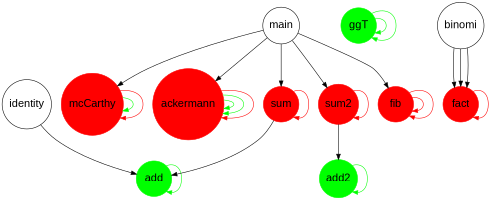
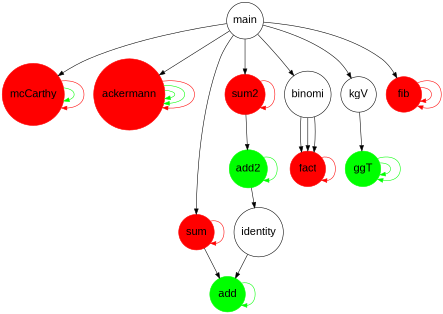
none -> (274, 52)
none -> (359, 94)
none -> (253, 195)
